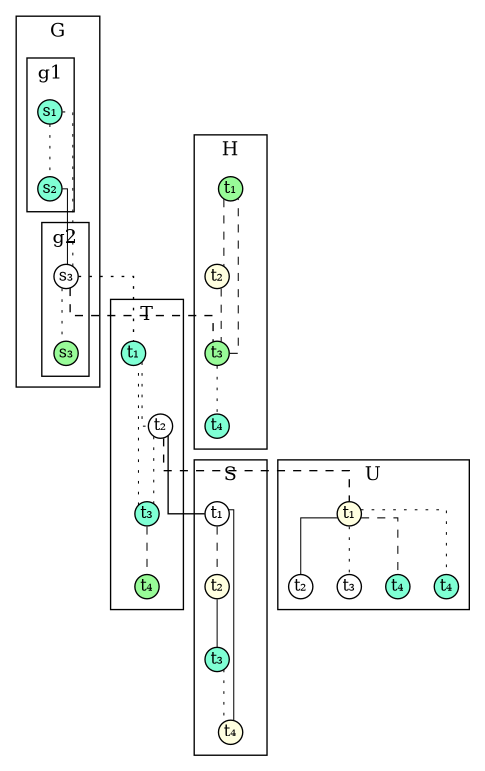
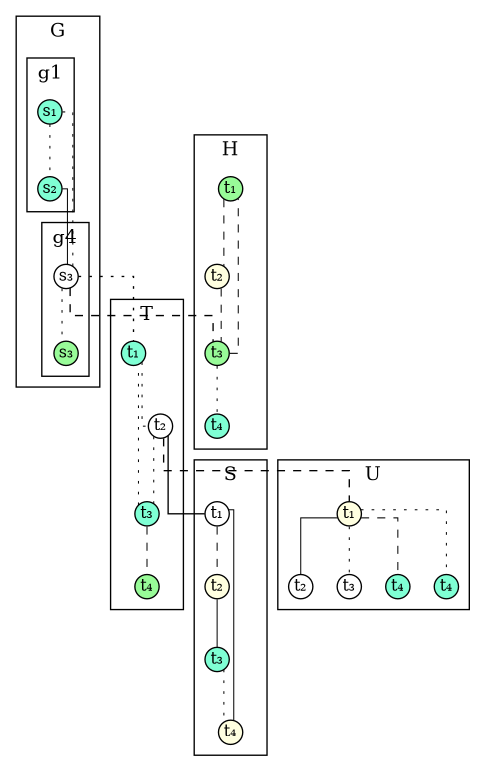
(65, 238) -> (65, 238)
